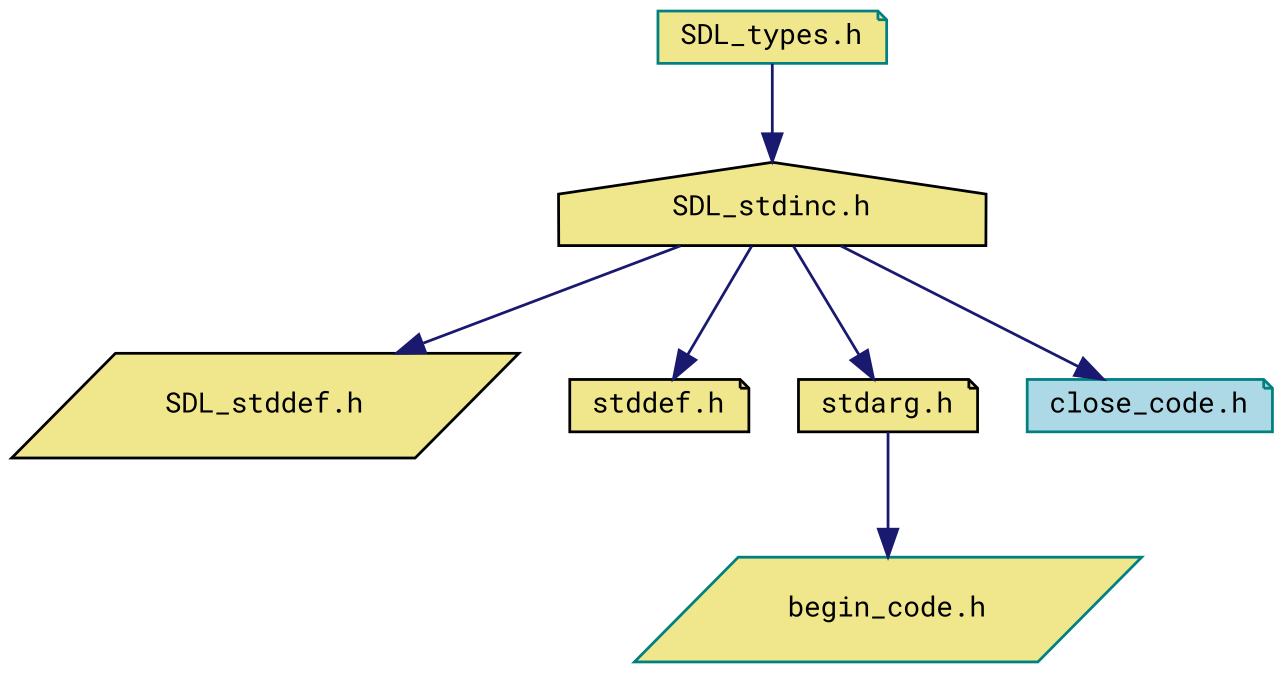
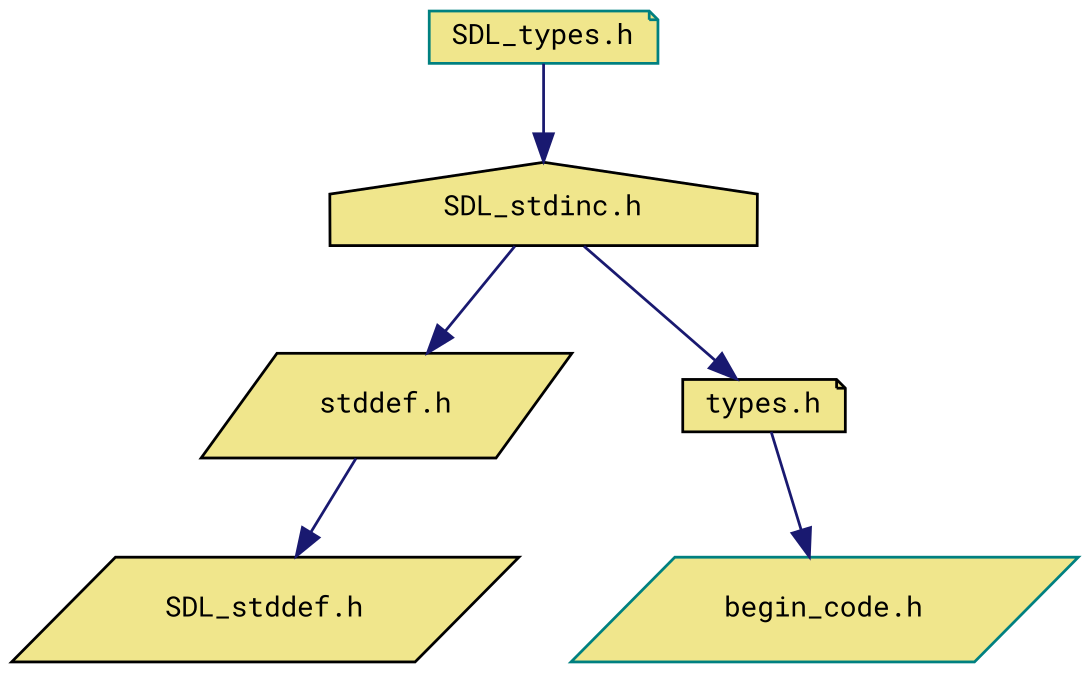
(552, 294) -> (333, 495)
(659, 406) -> (387, 406)
(888, 406) -> (764, 406)
(1150, 406) -> none
